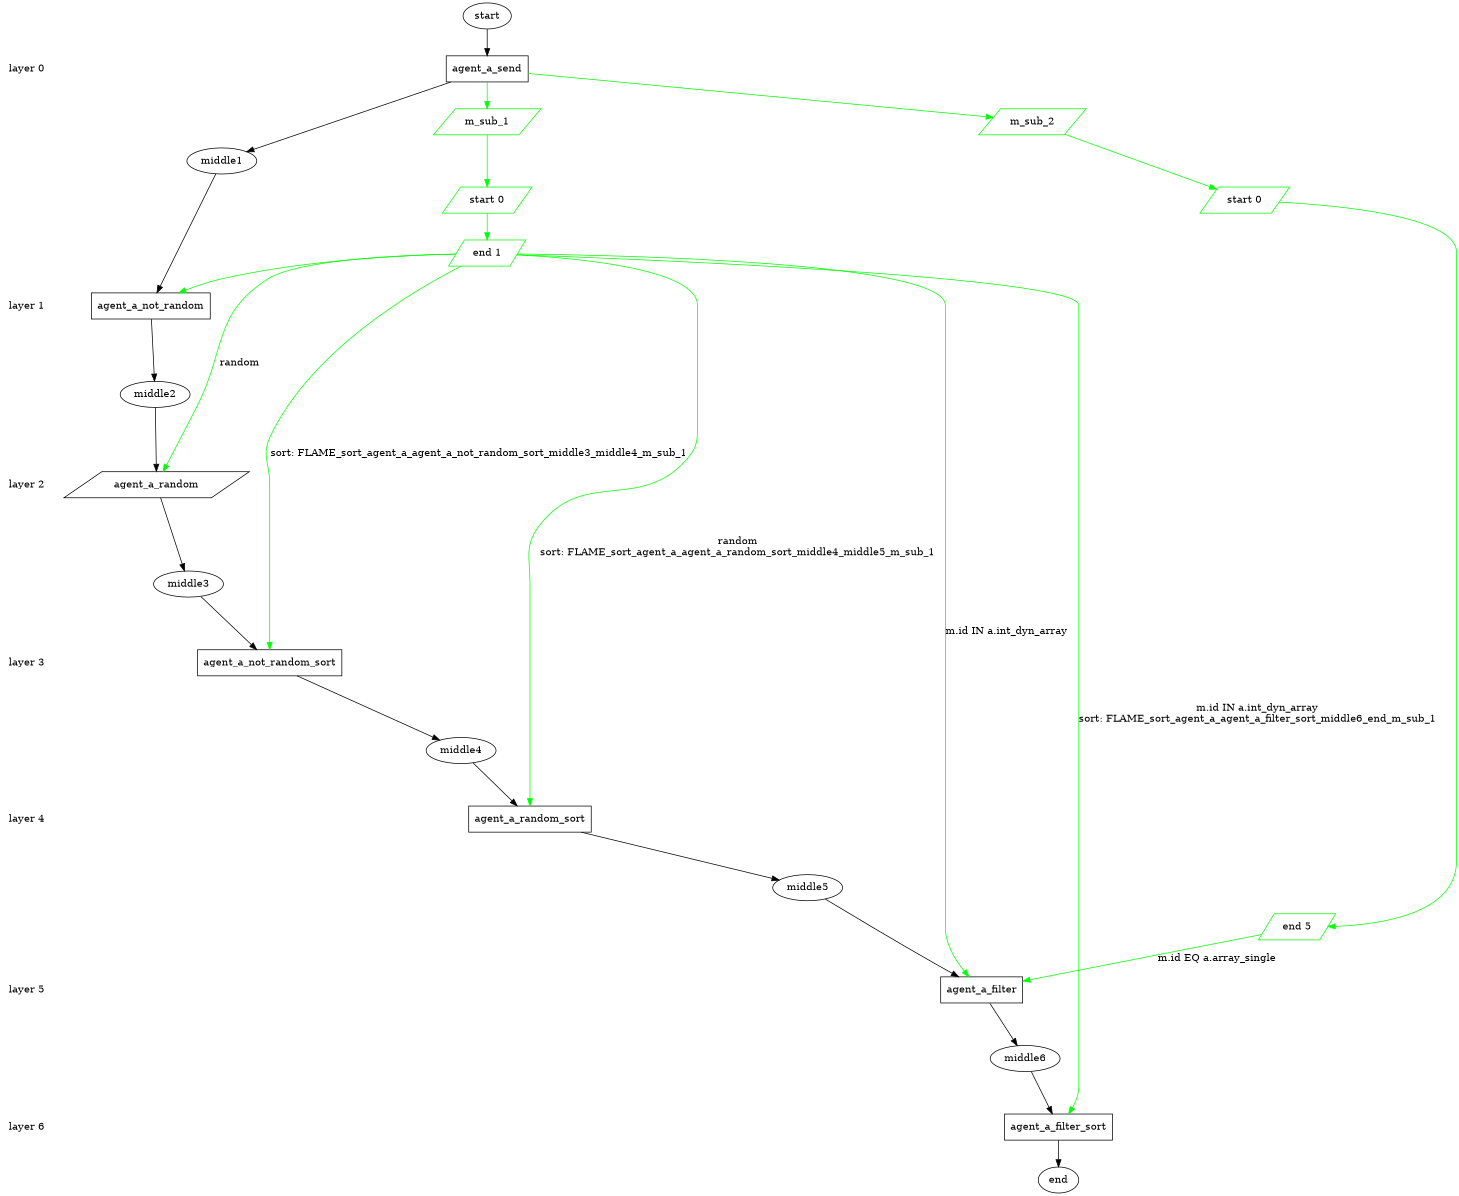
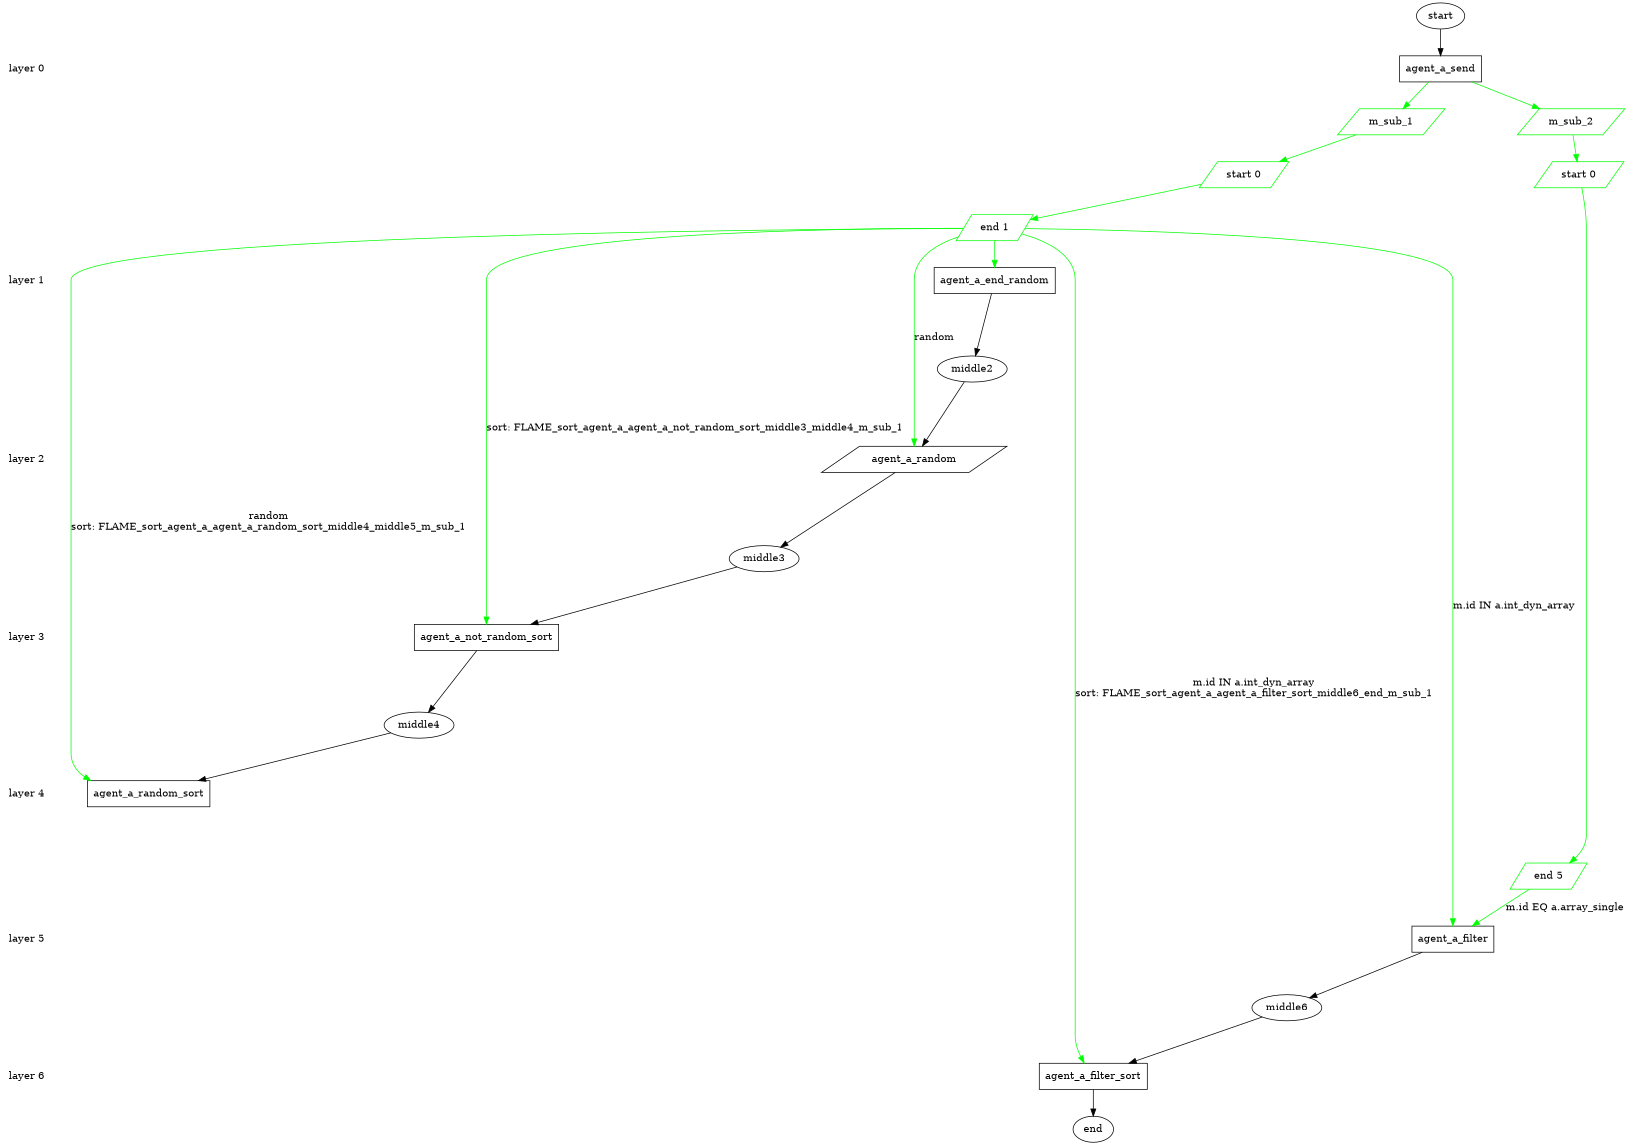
(222, 161) -> none
(151, 306) -> (995, 281)
(808, 888) -> none
